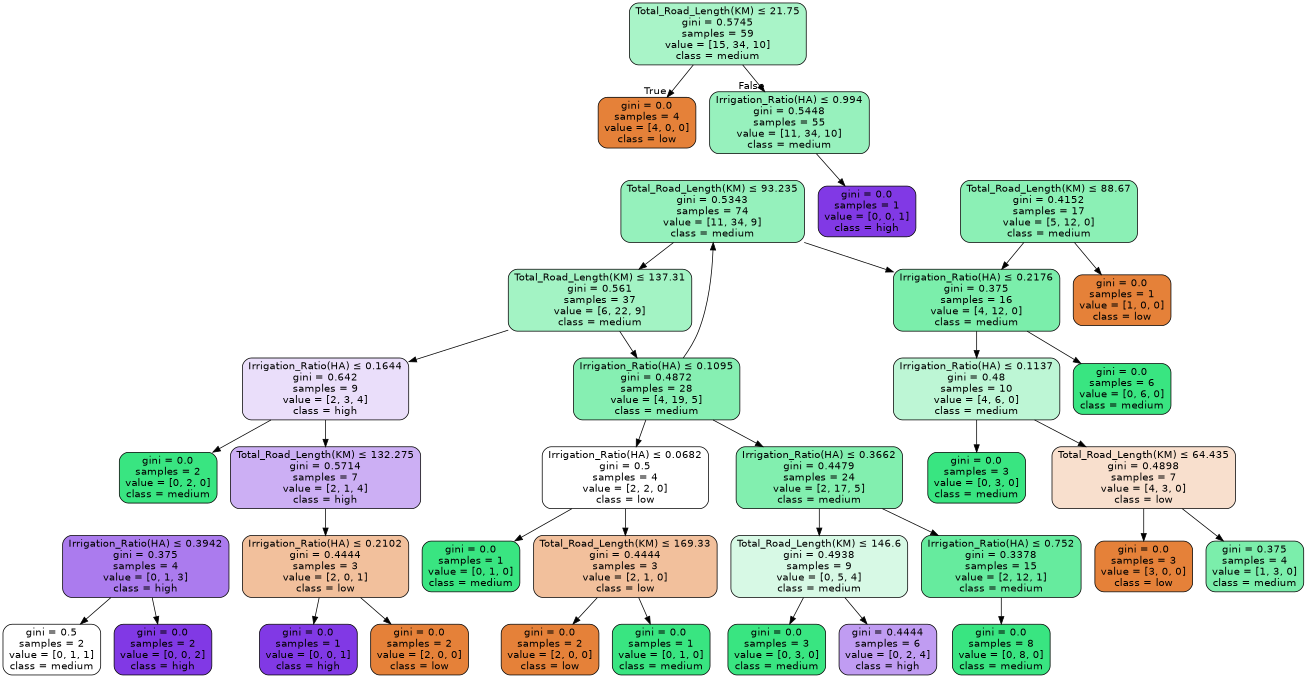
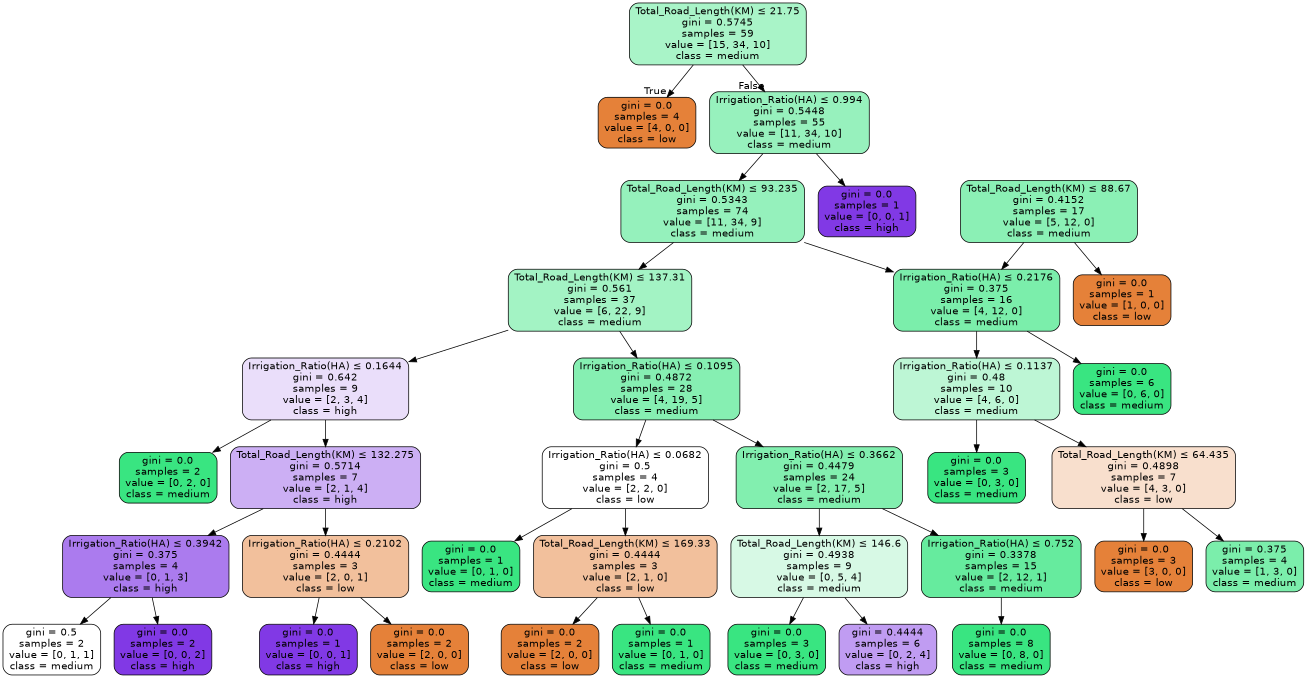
(706, 306) -> (754, 164)
none -> (239, 520)
